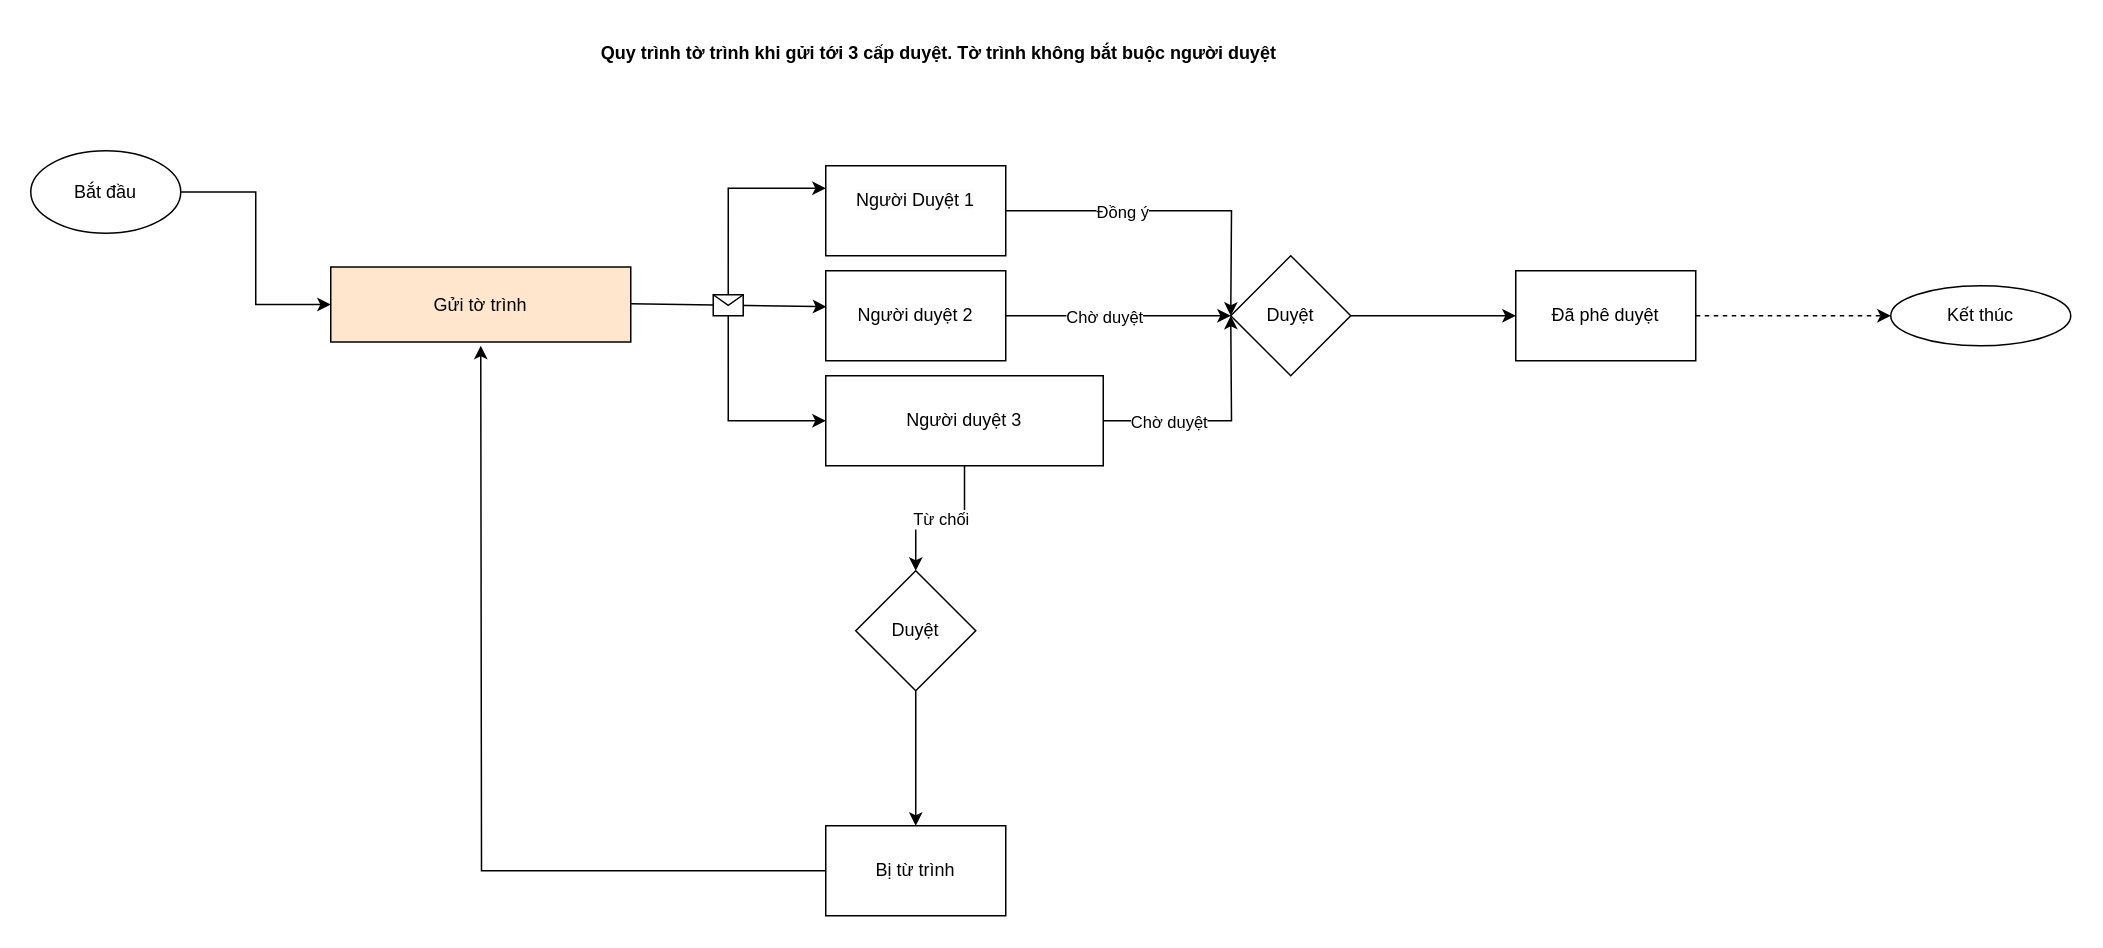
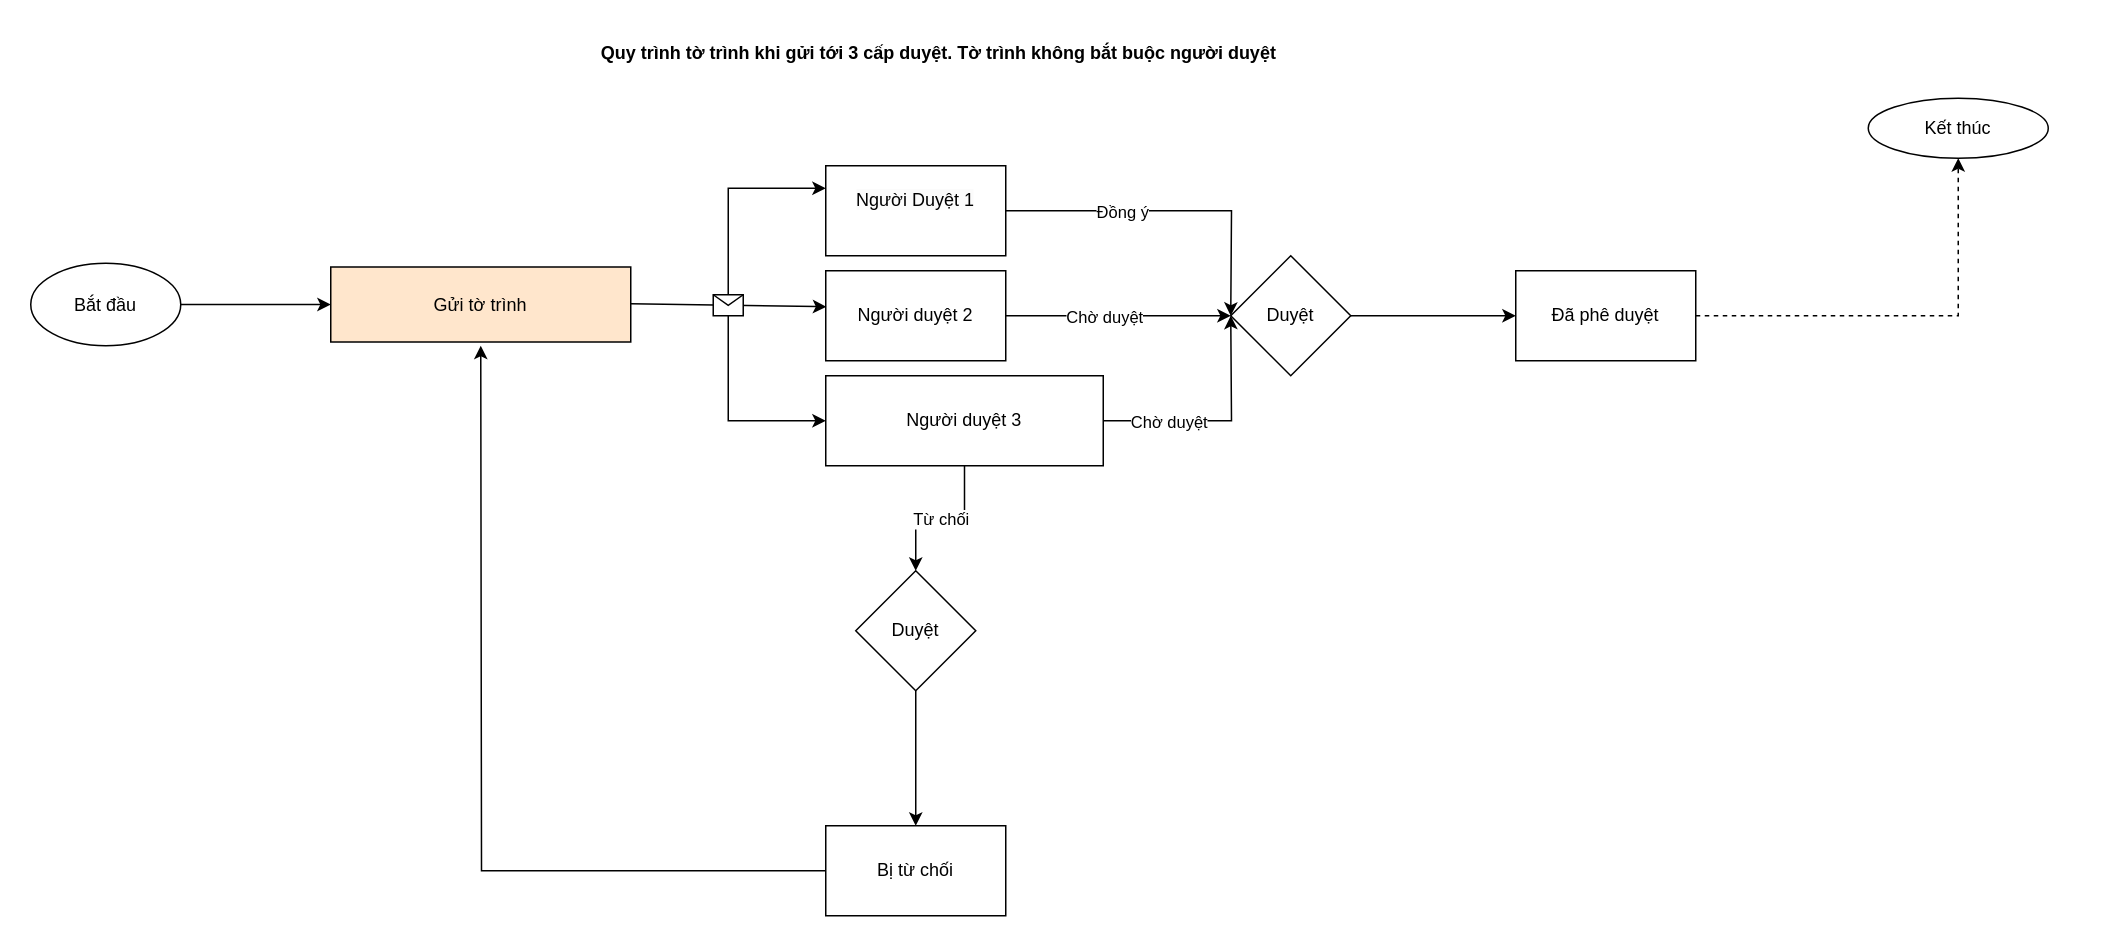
(106, 192) -> (106, 305)
(1981, 316) -> (1958, 128)
(916, 871) -> (916, 871)
